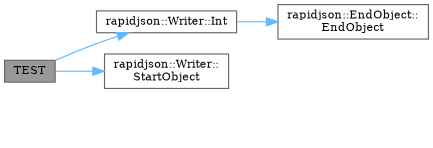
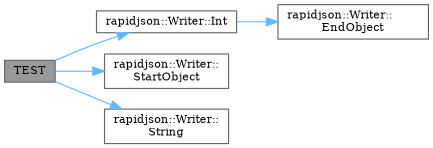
(353, 22) -> (353, 22)
none -> (167, 126)
